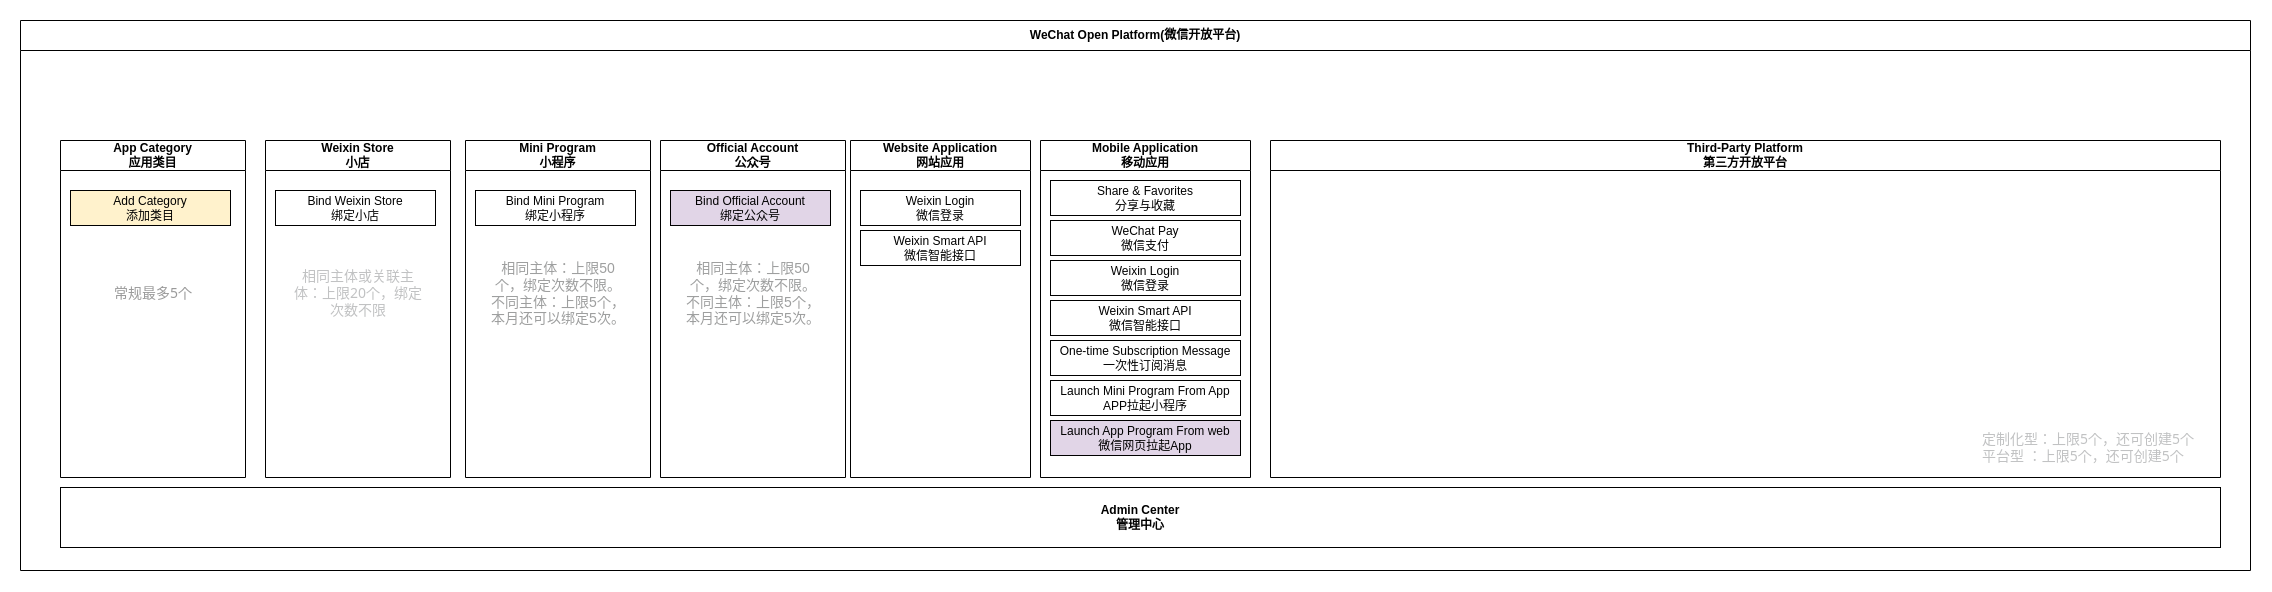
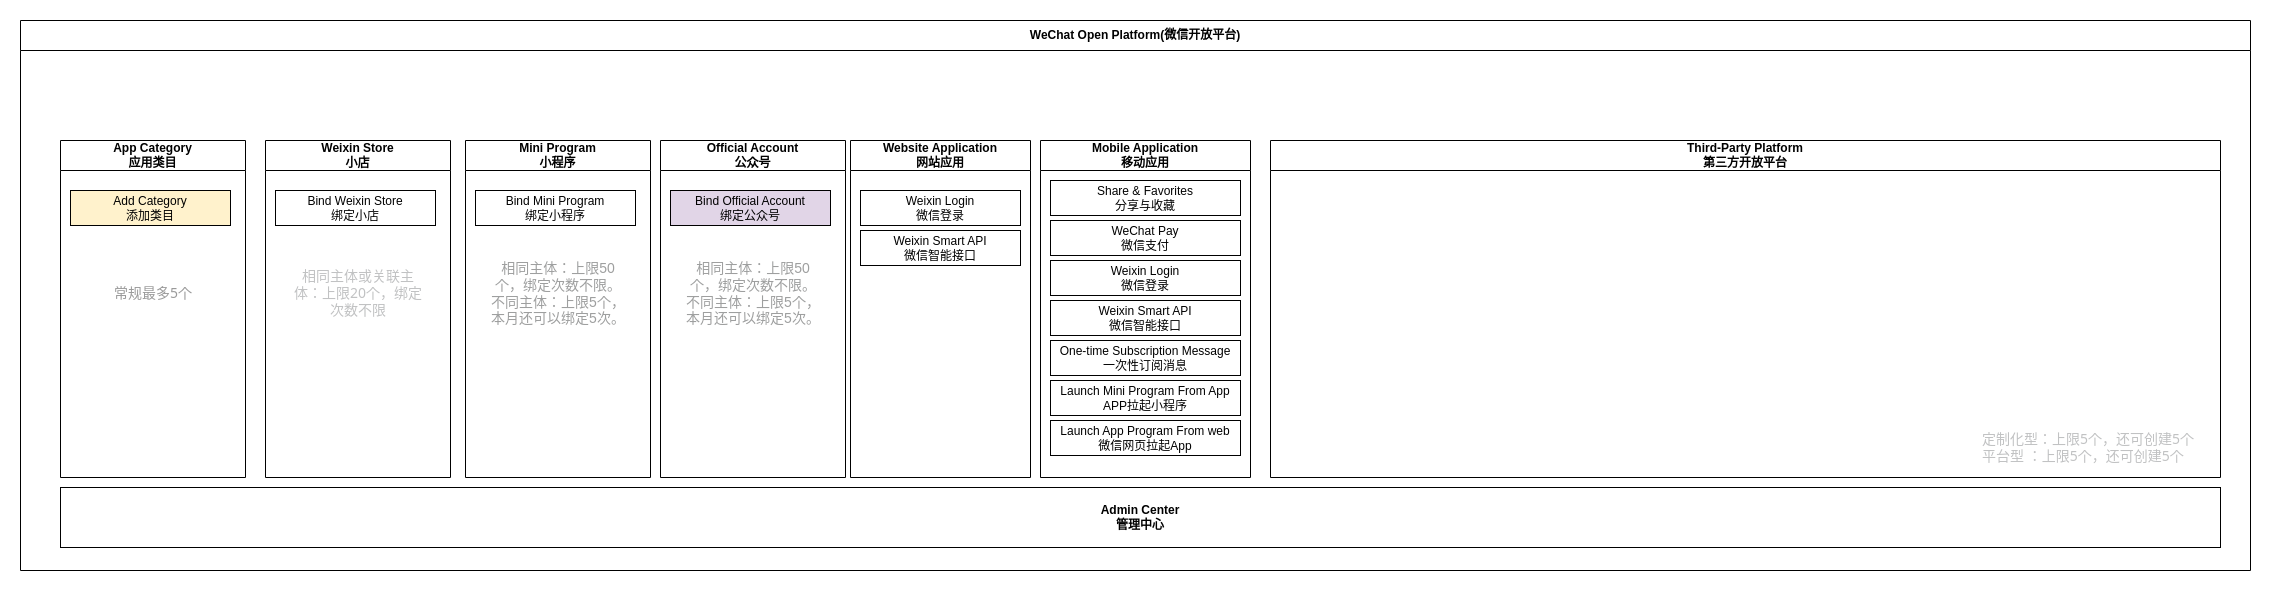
(1146, 438) -> (1146, 438)
